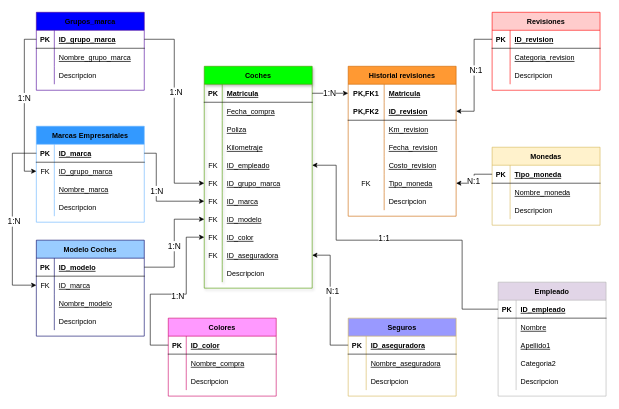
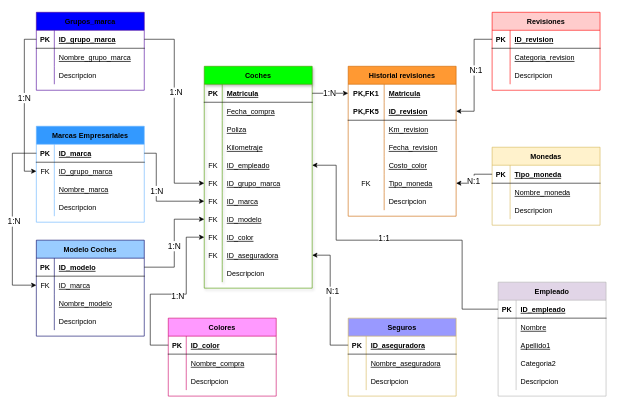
(366, 112) -> (366, 112)
(415, 166) -> (410, 166)
